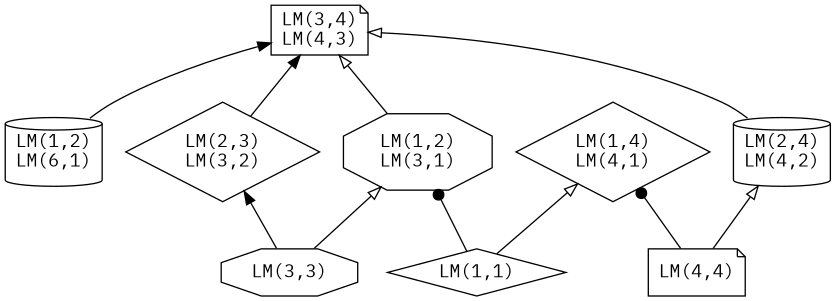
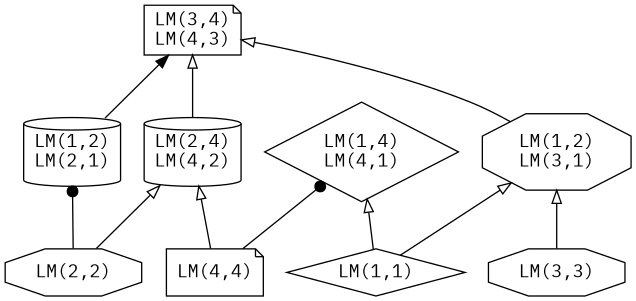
(54, 152) -> (72, 152)
(223, 152) -> none
(454, 225) -> (450, 223)
none -> (73, 272)
